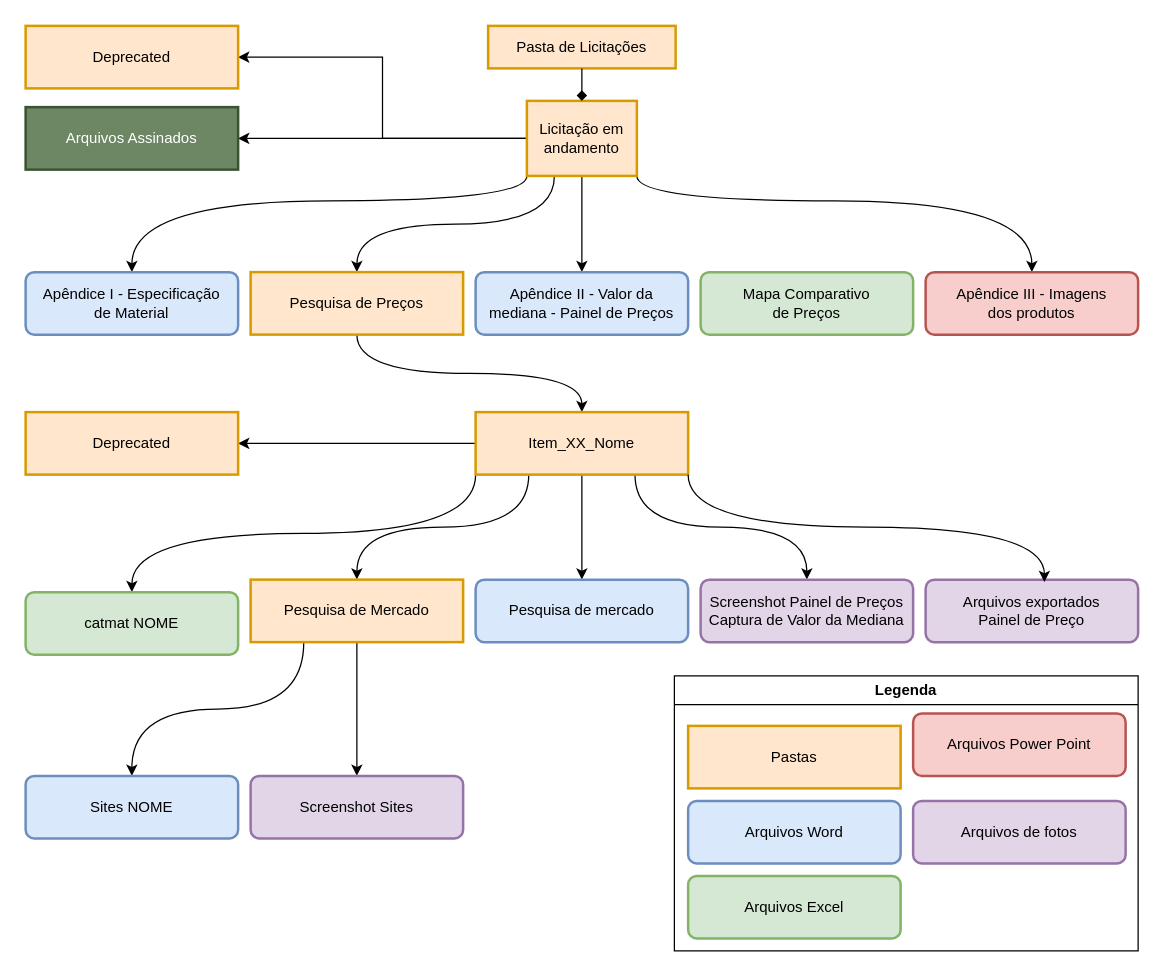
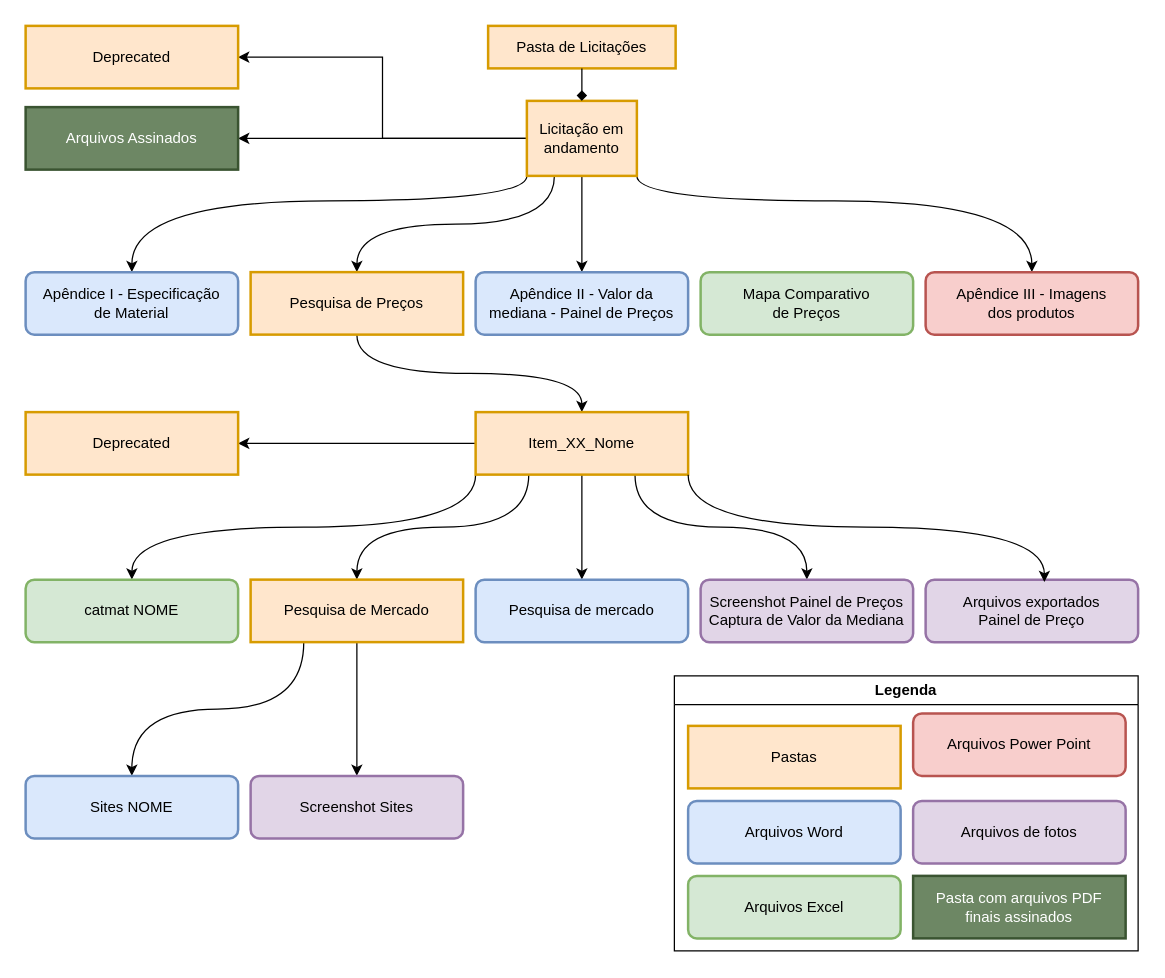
(132, 623) -> (132, 611)
none -> (1019, 907)
